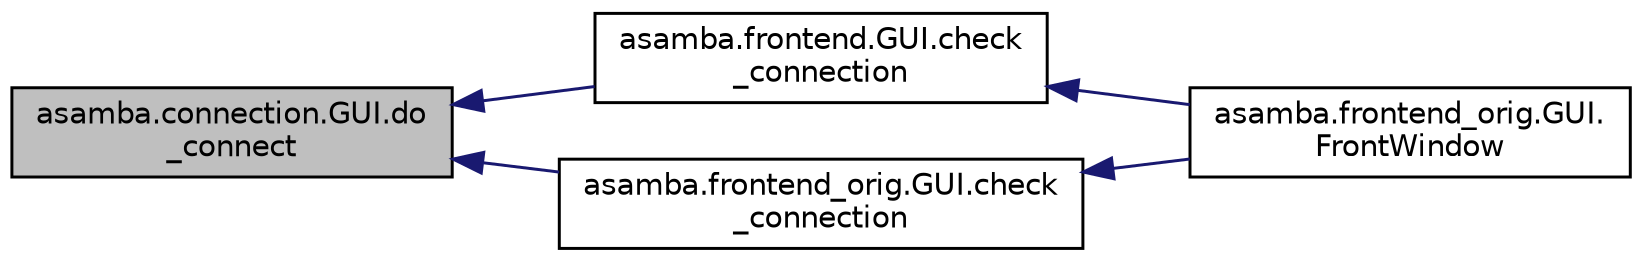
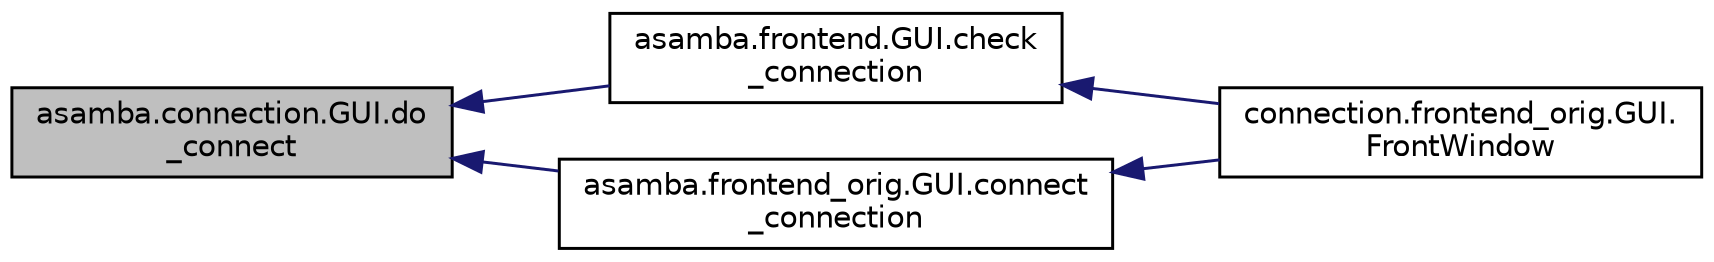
(1410, 132) -> (1461, 132)
(821, 204) -> (836, 204)
